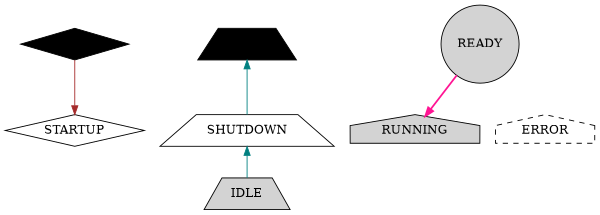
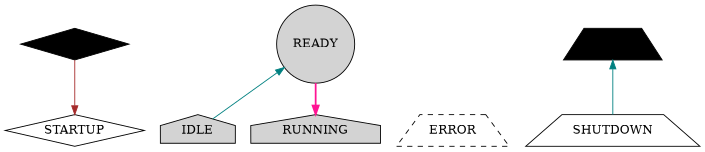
(545, 130) -> (453, 130)
(247, 167) -> (245, 96)
(247, 194) -> (198, 130)
